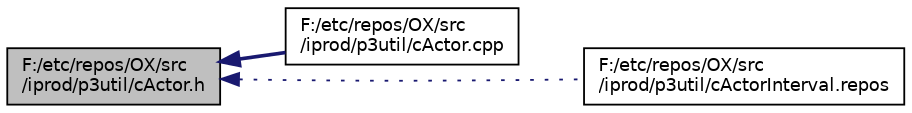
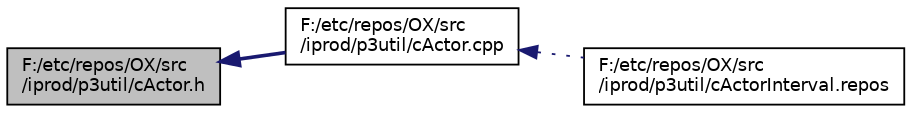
(412, 81) -> (561, 55)
